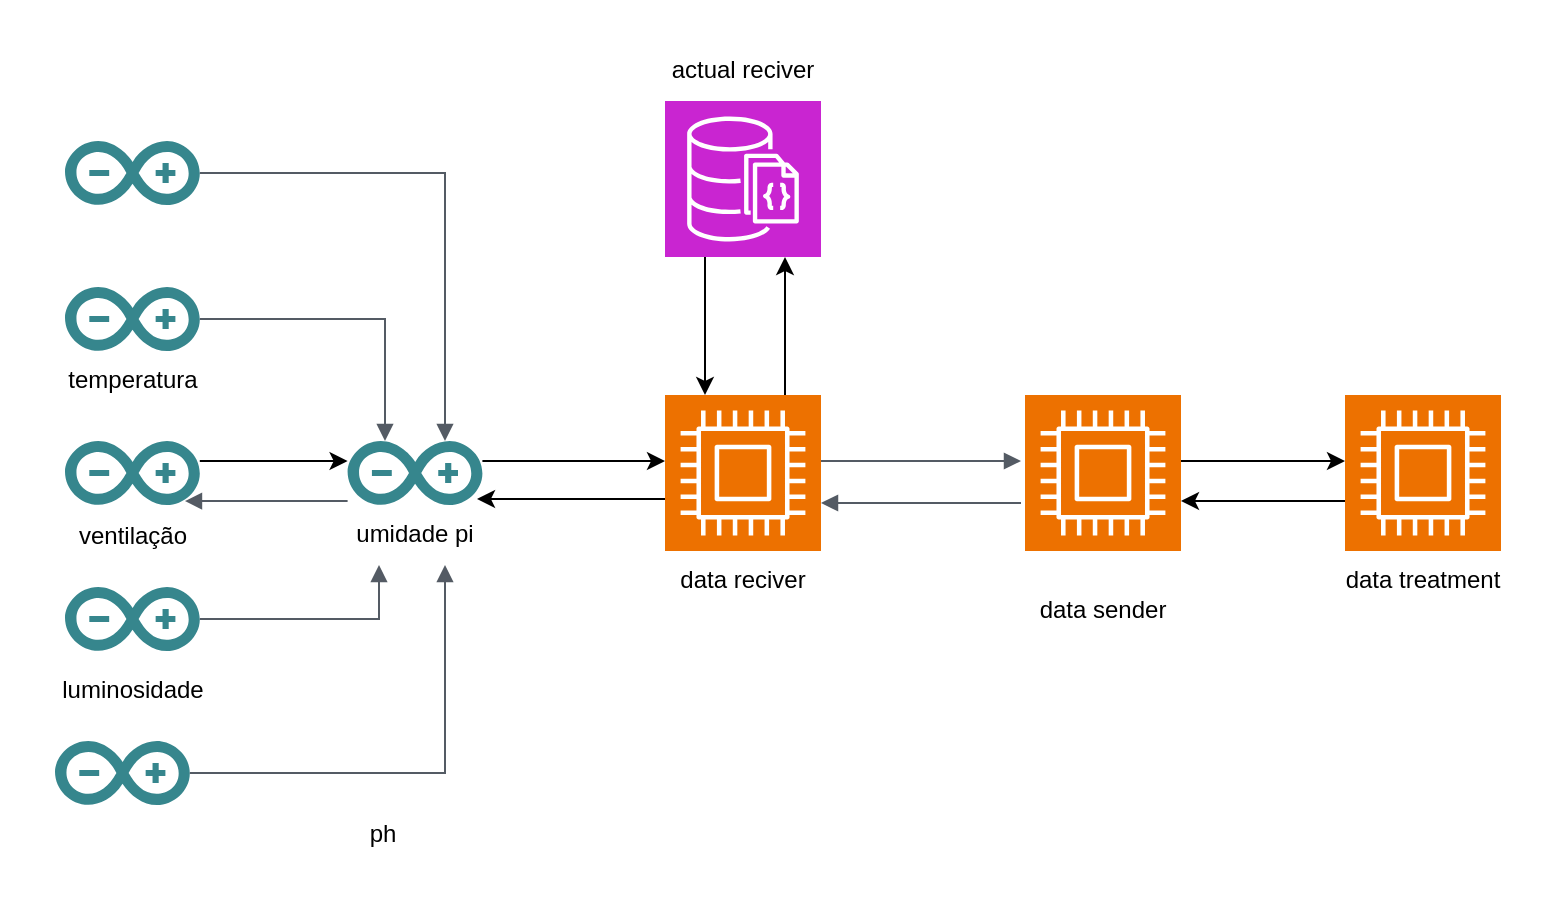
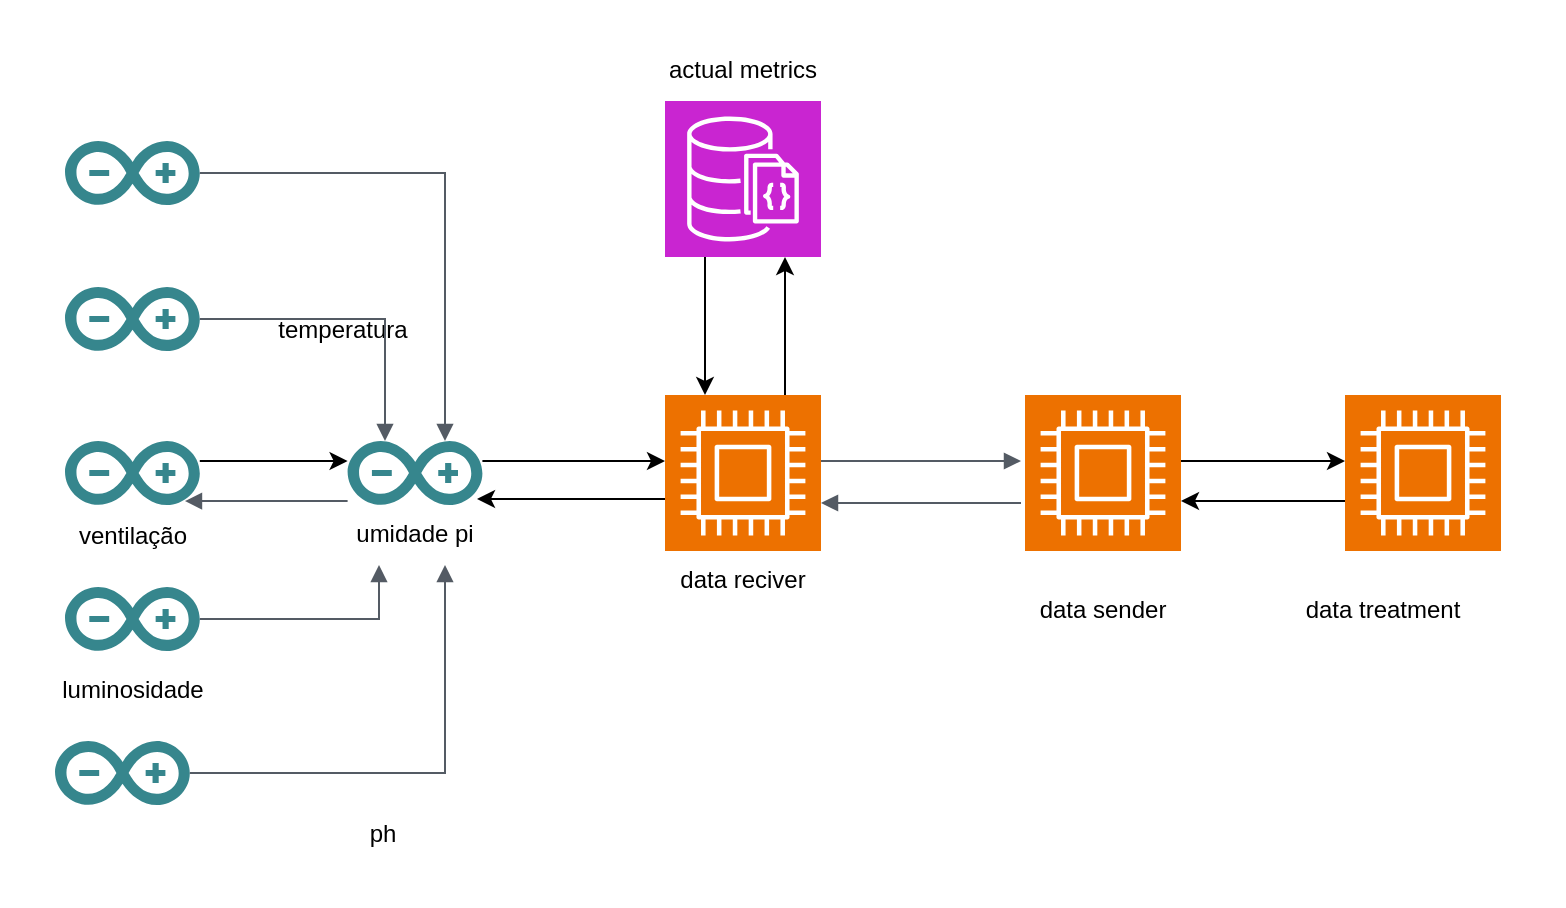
(744, 71) -> (744, 71)
(132, 381) -> (342, 331)
(1423, 581) -> (1383, 611)
